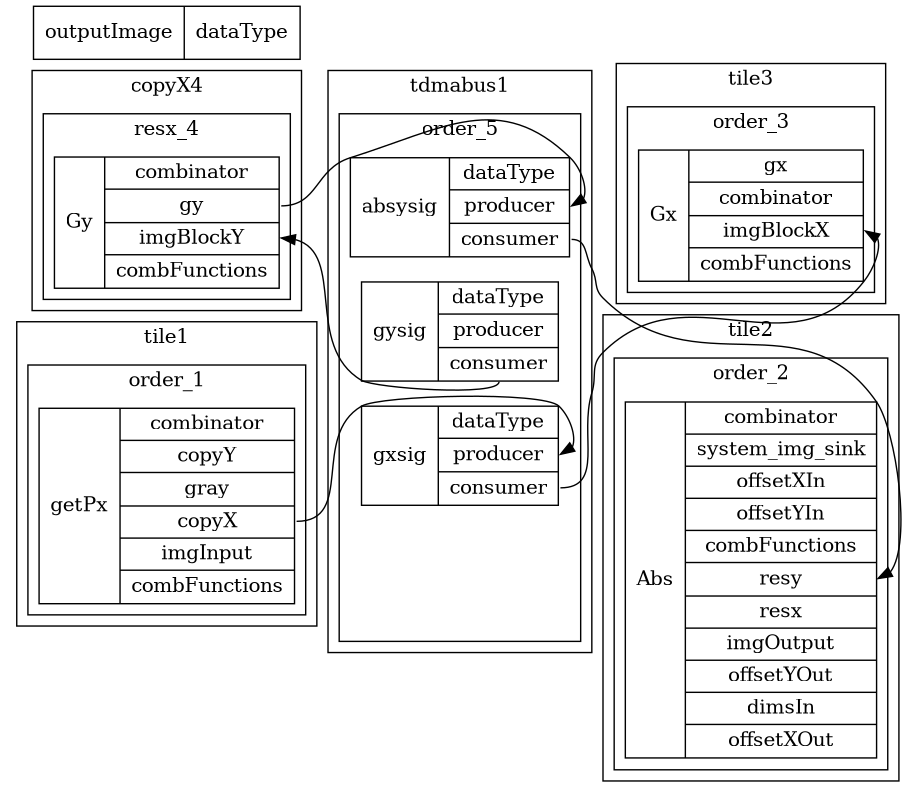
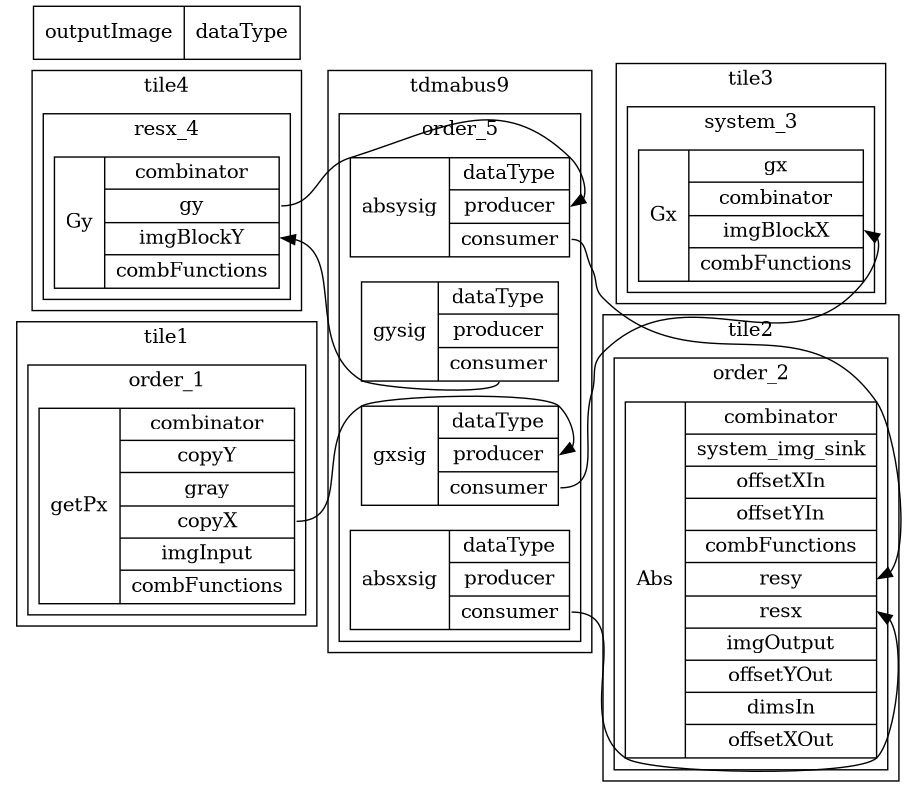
(167, 87) -> (167, 87)
(460, 87) -> (460, 87)
(751, 123) -> (751, 123)
none -> (460, 580)
